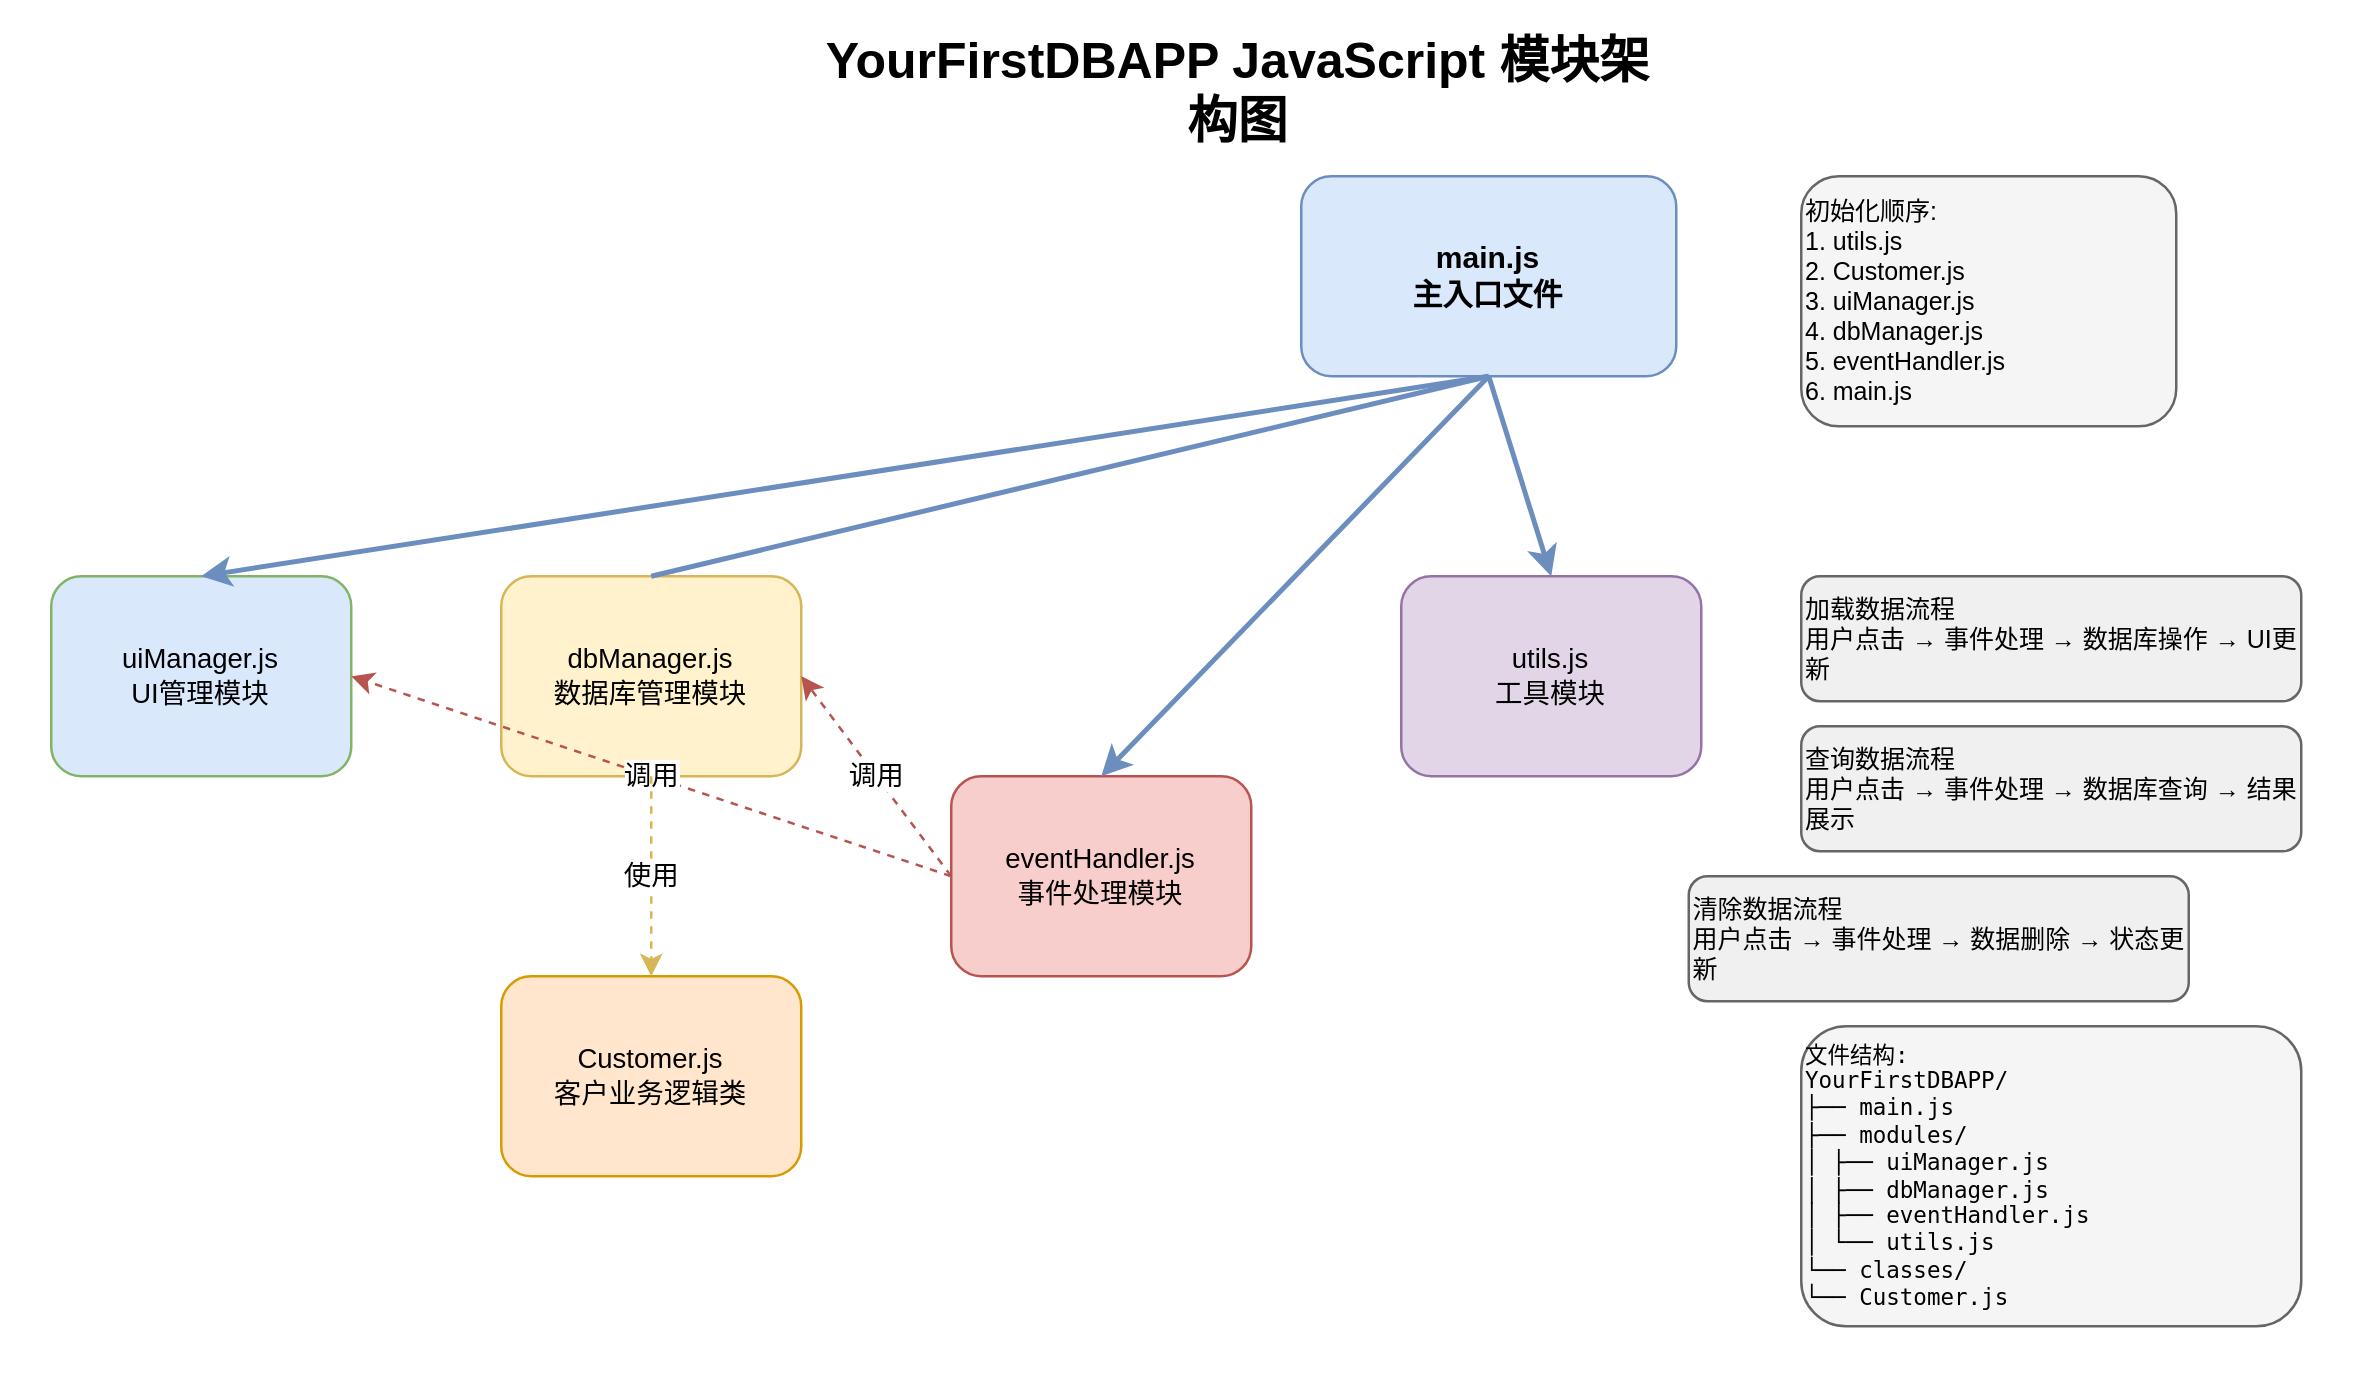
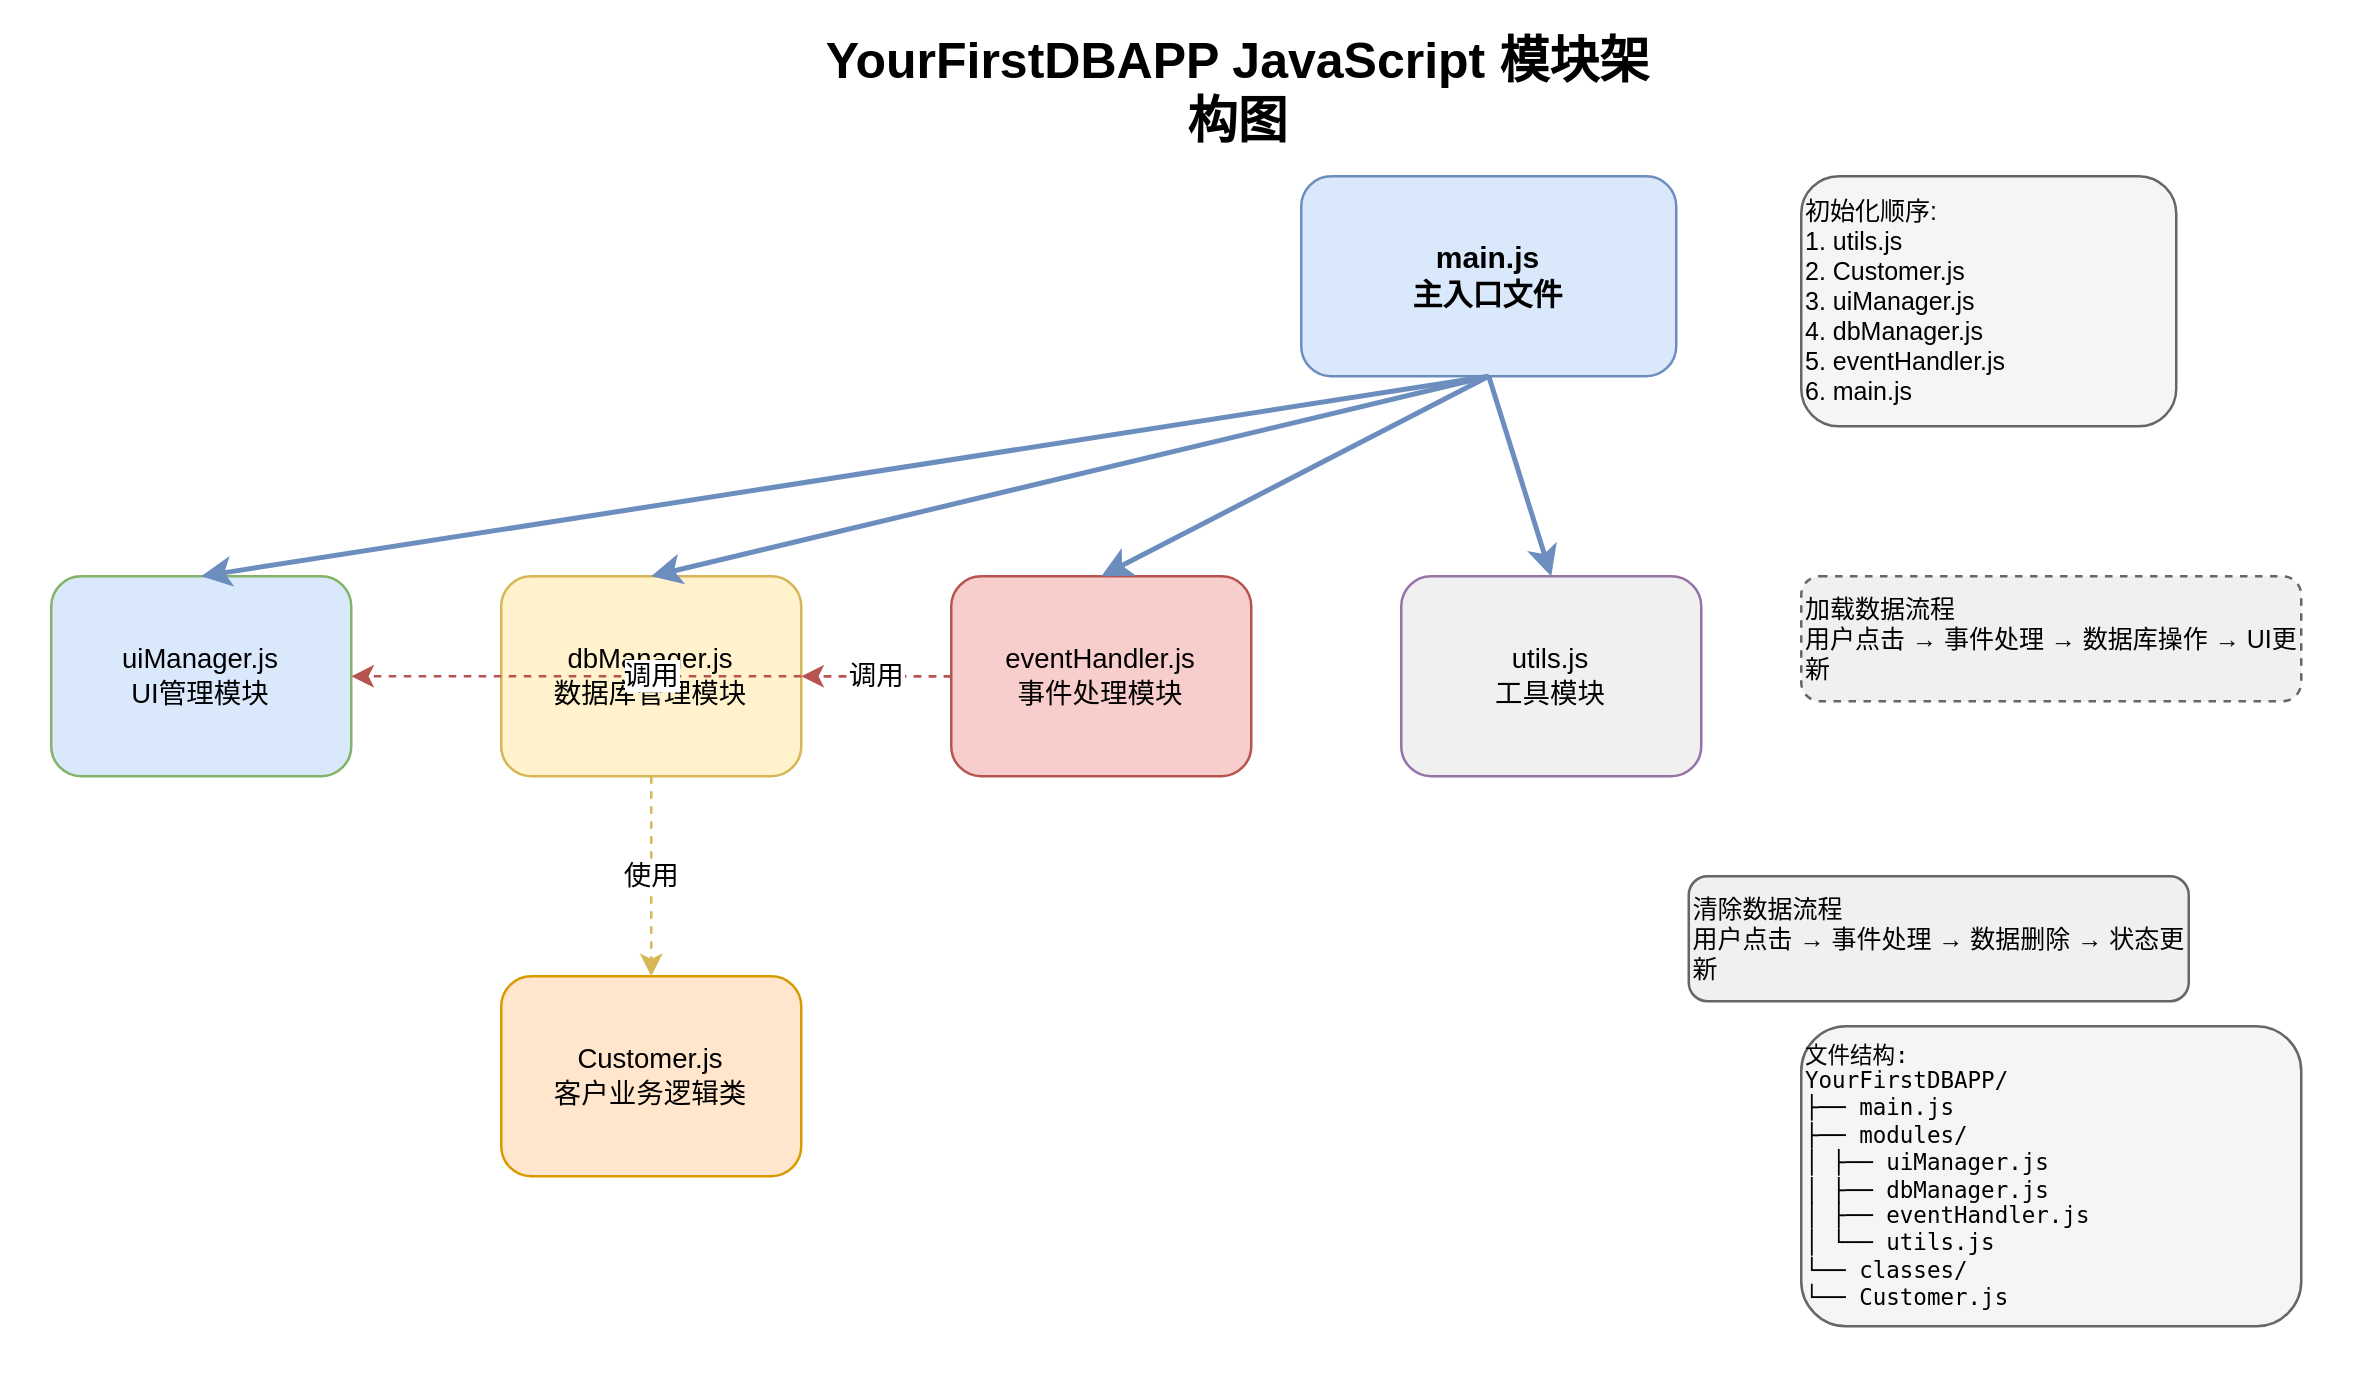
(664, 573) -> (674, 571)
(2051, 639) -> (2051, 639)
(1551, 676) -> (1551, 676)
(2051, 789) -> none
(1101, 876) -> (1101, 676)
